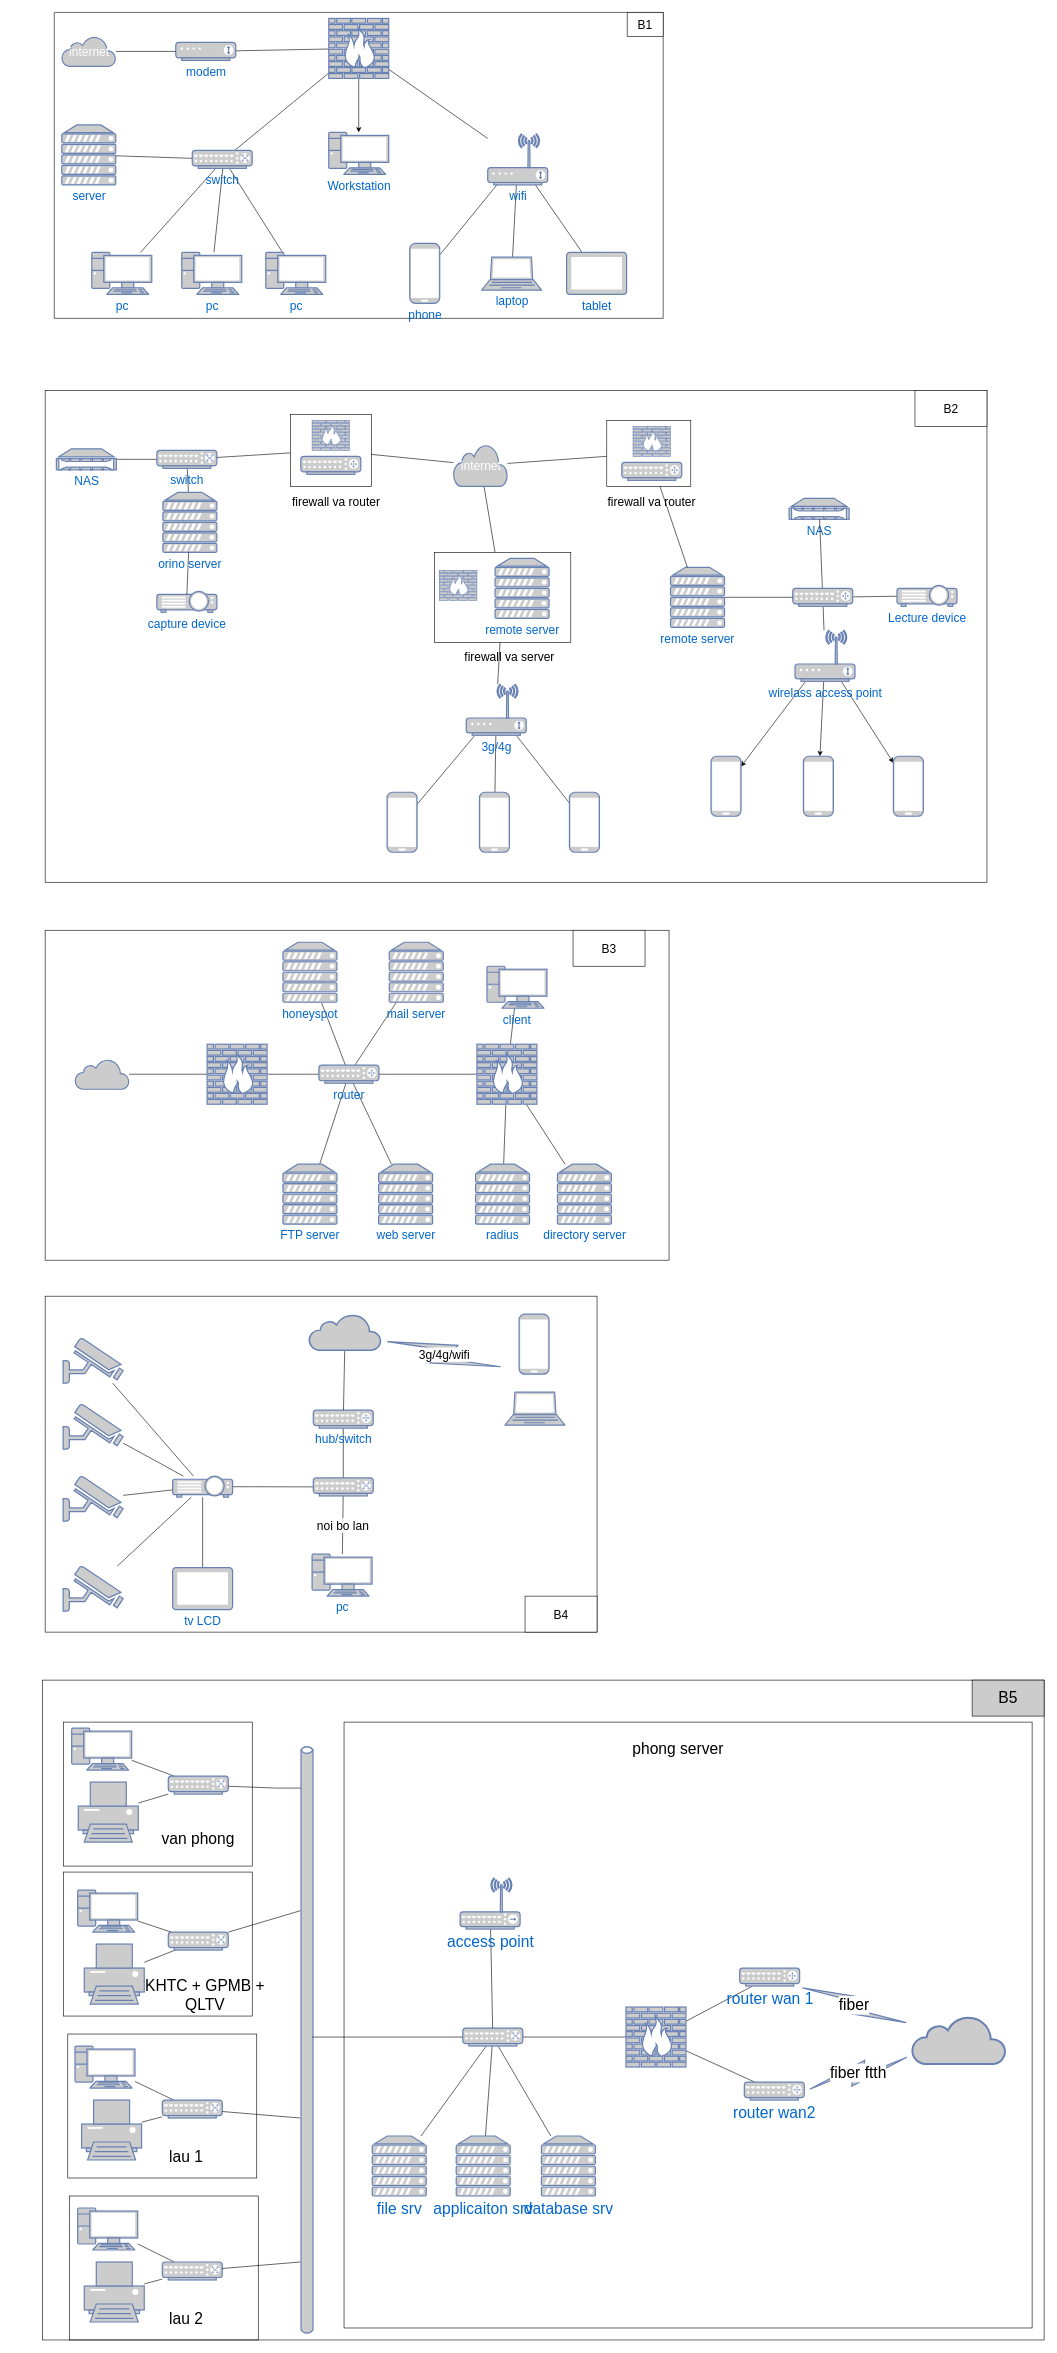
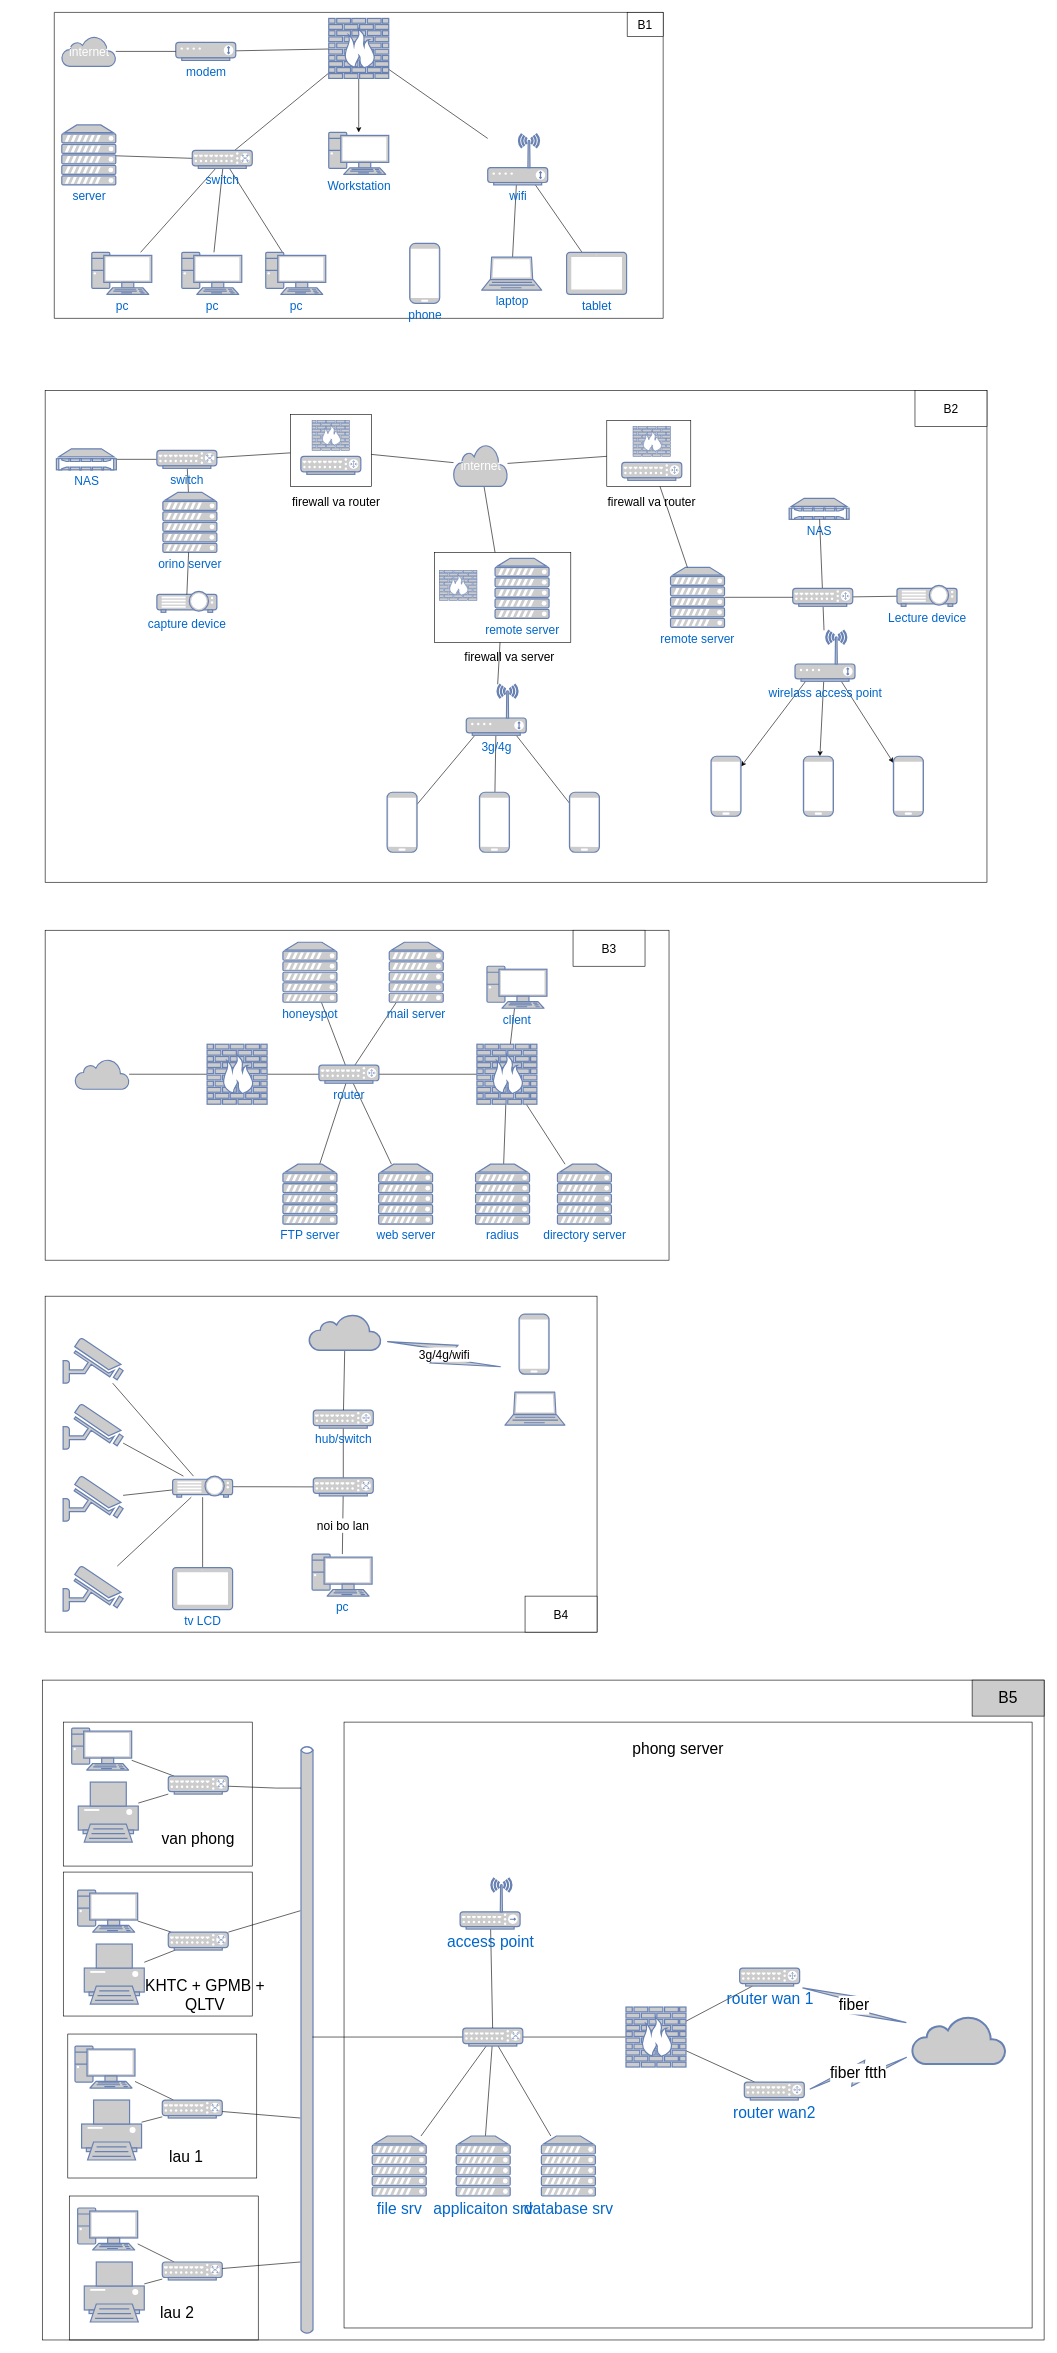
(469, 219) -> none
(186, 2319) -> (177, 2313)
